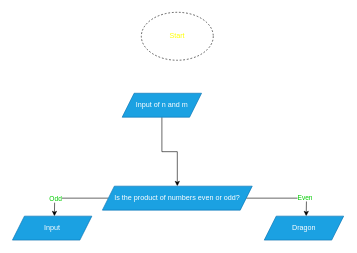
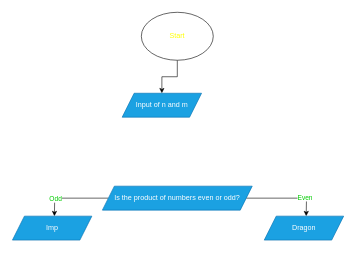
(177, 36) -> (177, 36)
none -> (177, 77)
(162, 151) -> none
(52, 228) -> (52, 228)
